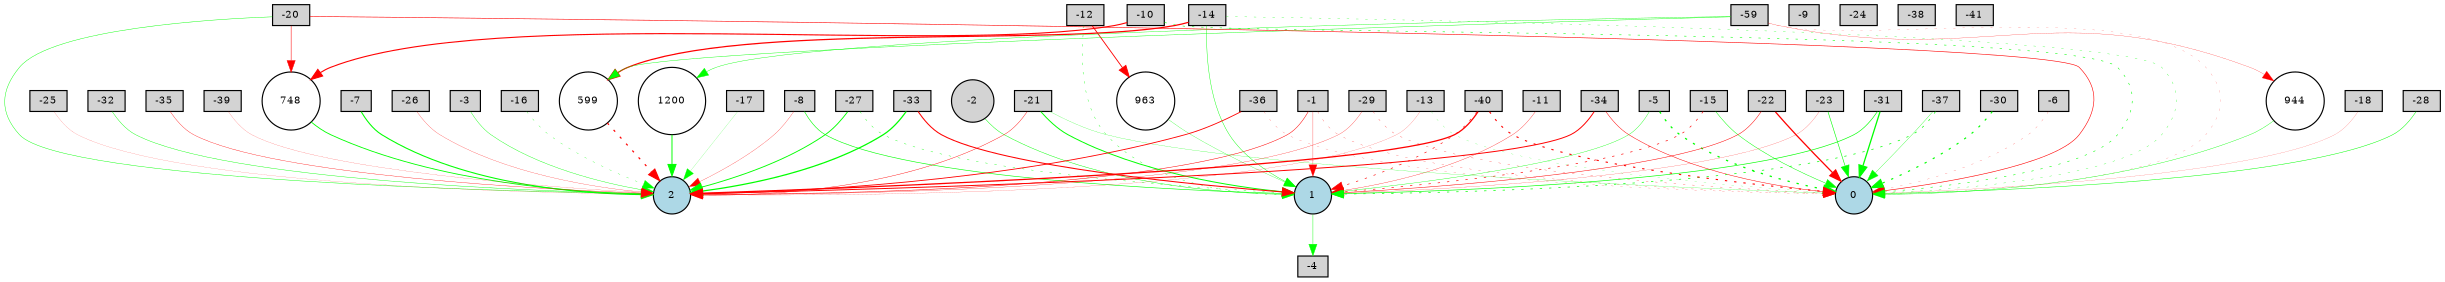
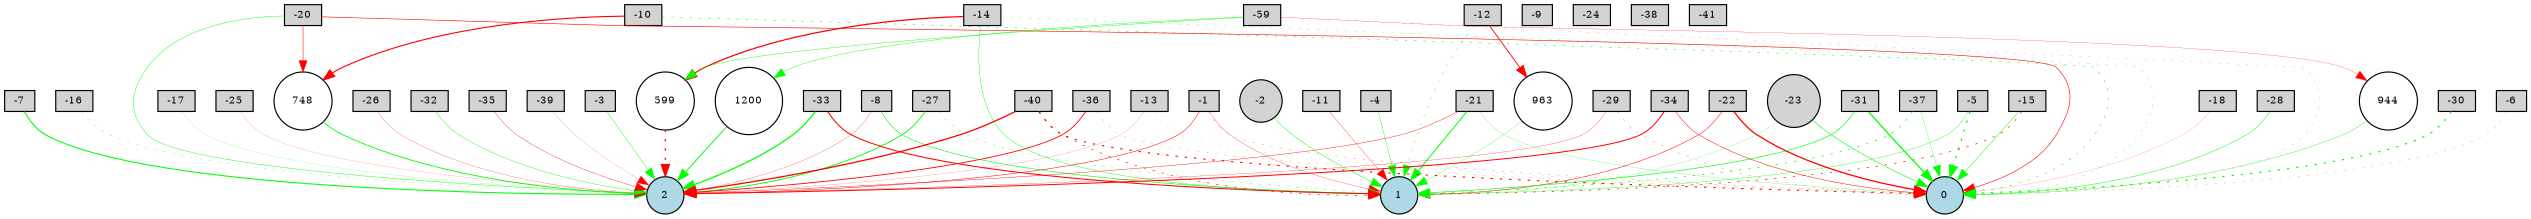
(1825, 101) -> (1794, 101)
(1674, 166) -> (1678, 163)
(1313, 229) -> (1387, 145)
